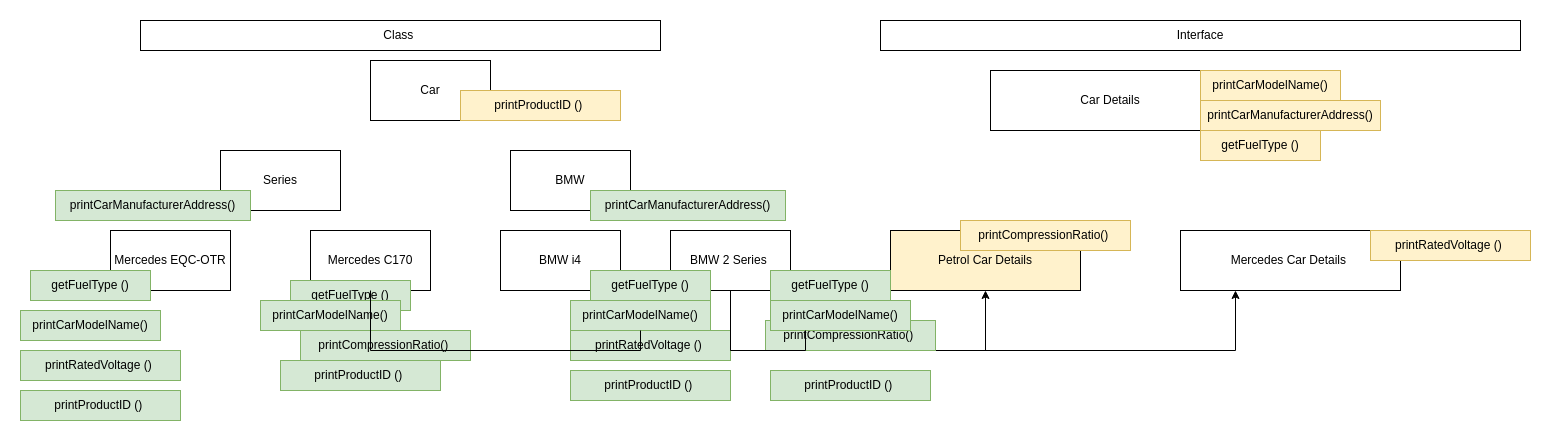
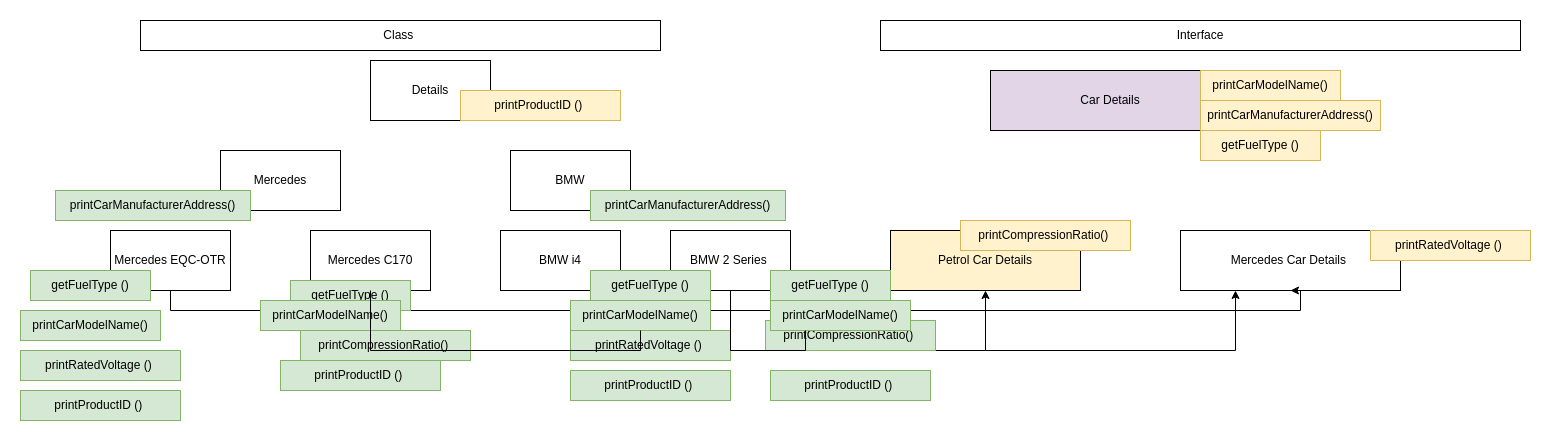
(431, 91) -> (431, 91)
(1111, 101) -> (1111, 101)
(281, 181) -> (281, 181)
none -> (1117, 311)
